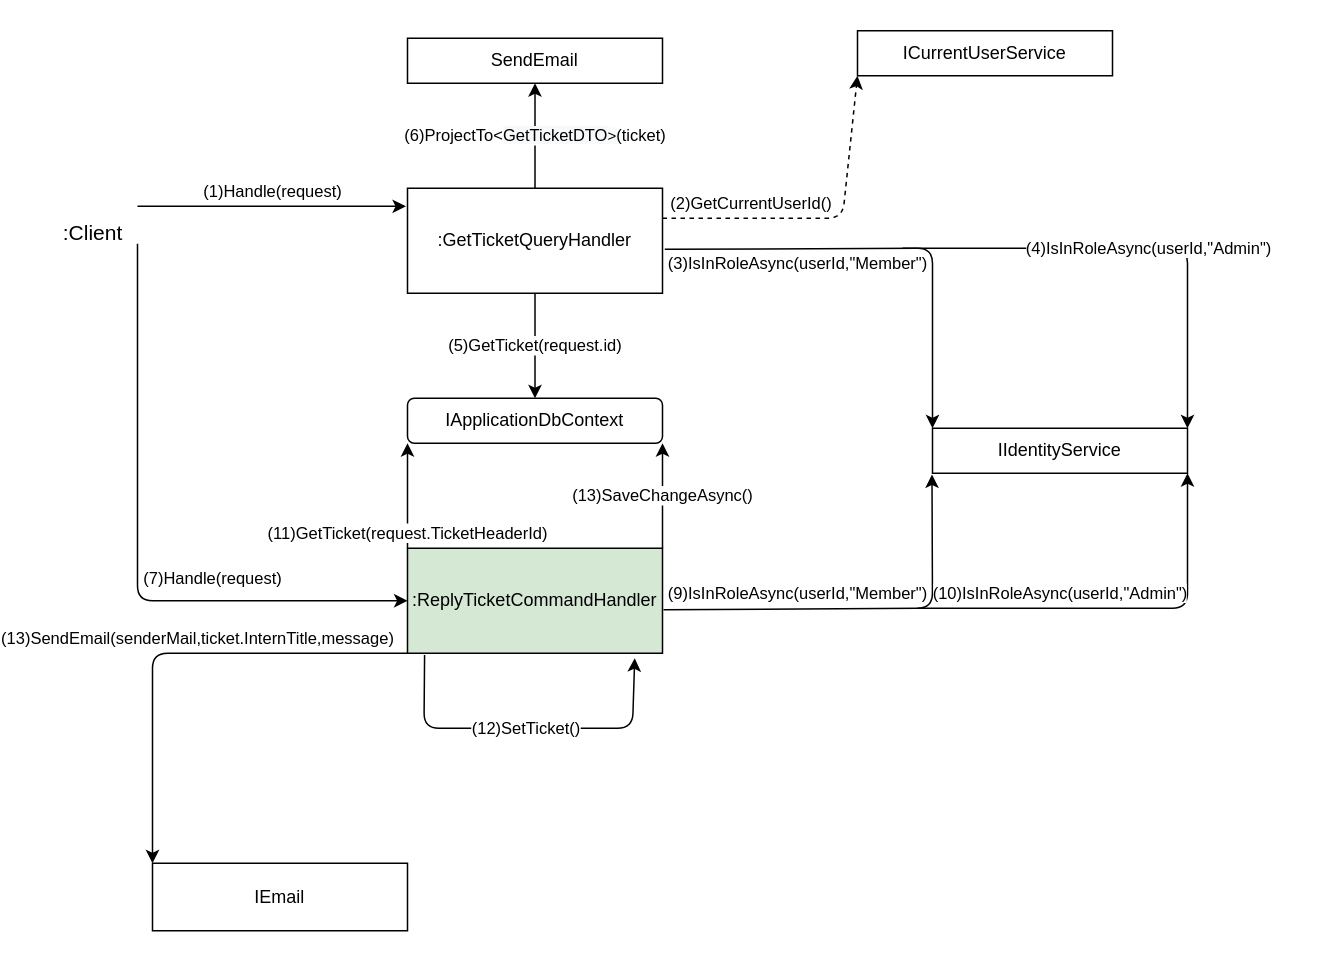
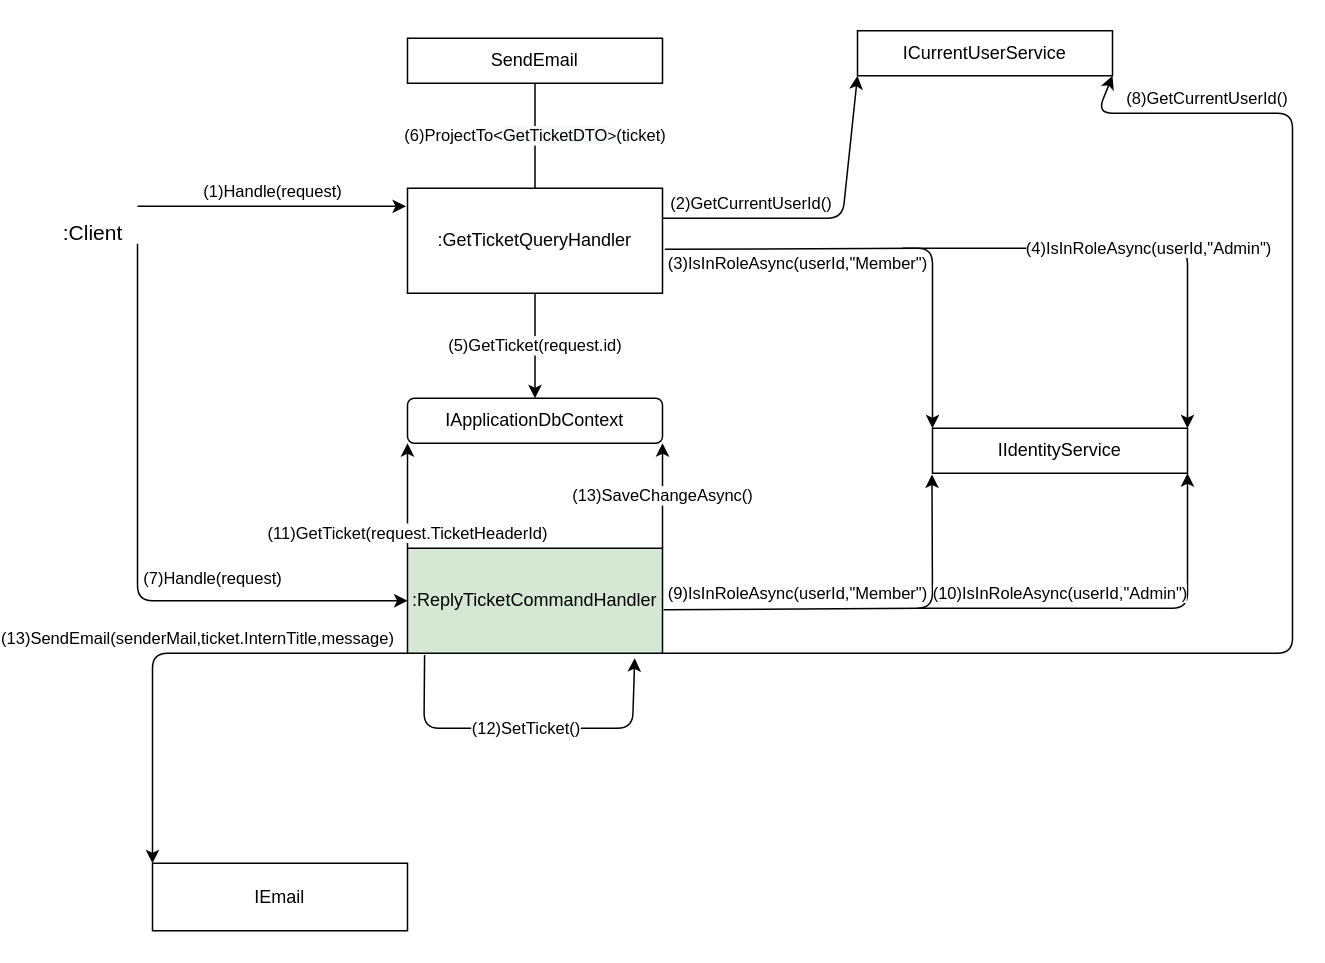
(535, 95) -> (535, 90)
(814, 218) -> (814, 218)
none -> (1292, 593)
